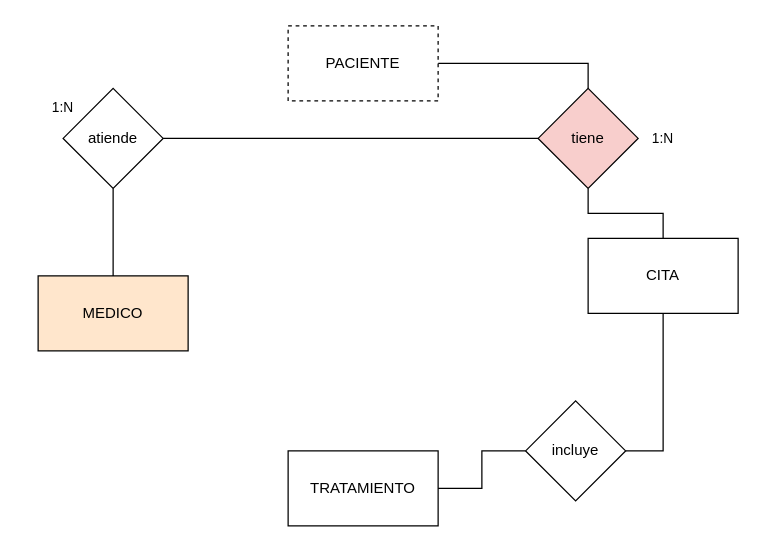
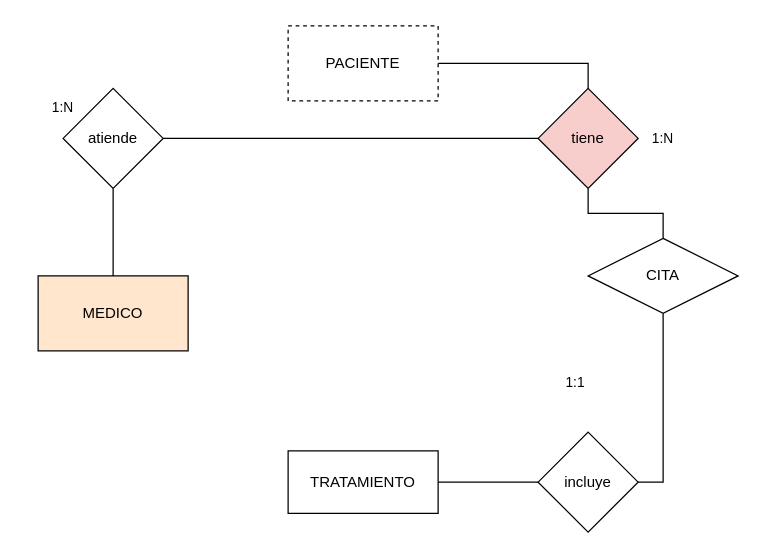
(663, 276) -> (663, 276)
none -> (576, 382)
(576, 451) -> (588, 482)
(363, 488) -> (363, 482)
